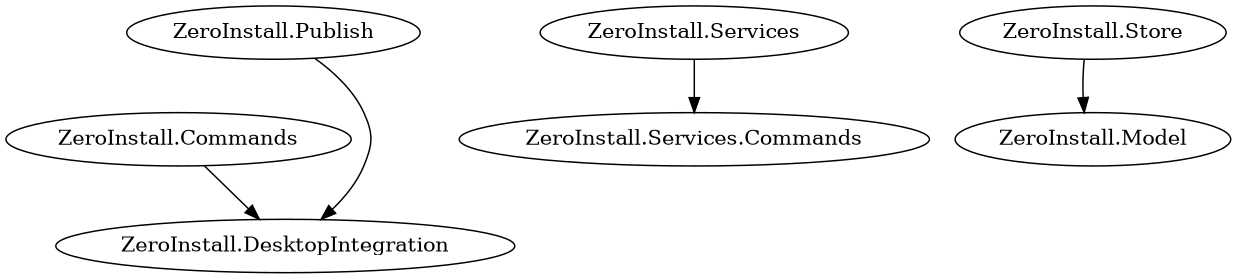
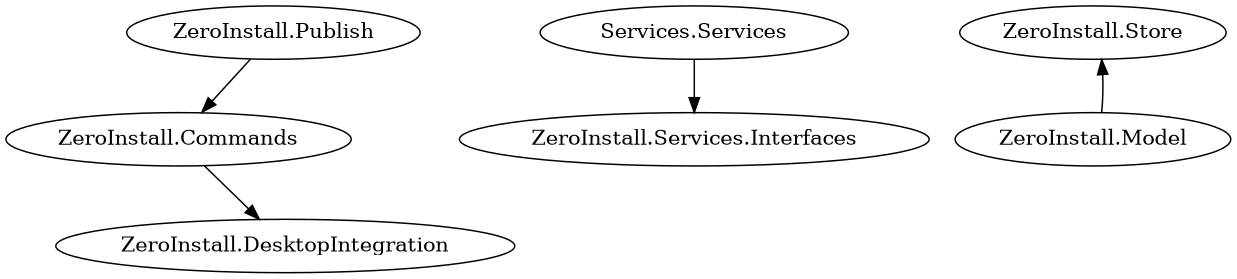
(694, 33) -> (694, 33)
(1083, 79) -> (1103, 94)
(370, 130) -> (231, 80)
(694, 139) -> (694, 139)
